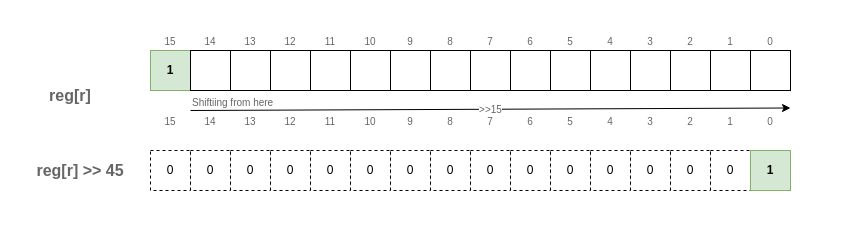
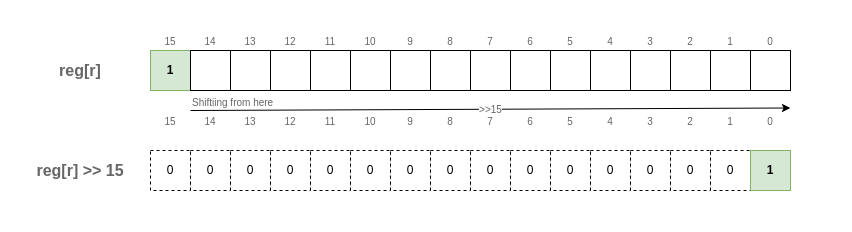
(71, 96) -> (81, 71)
(81, 171) -> (81, 171)
